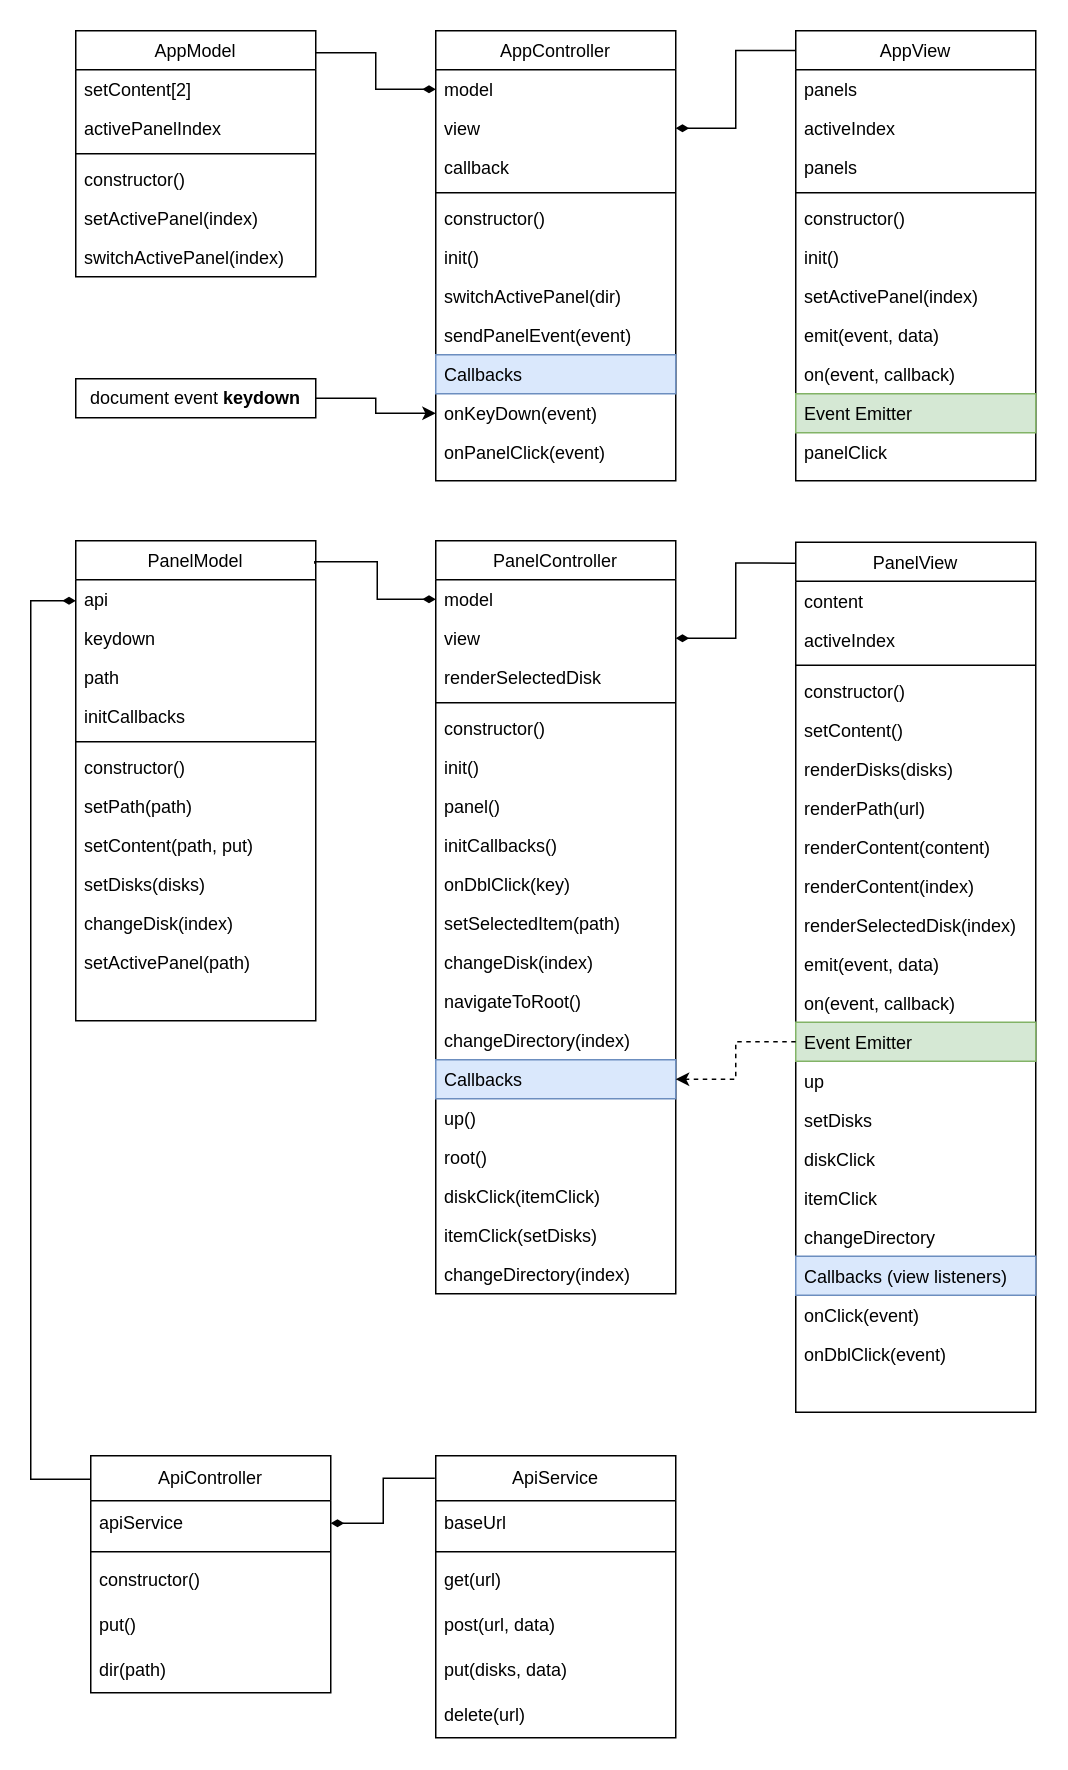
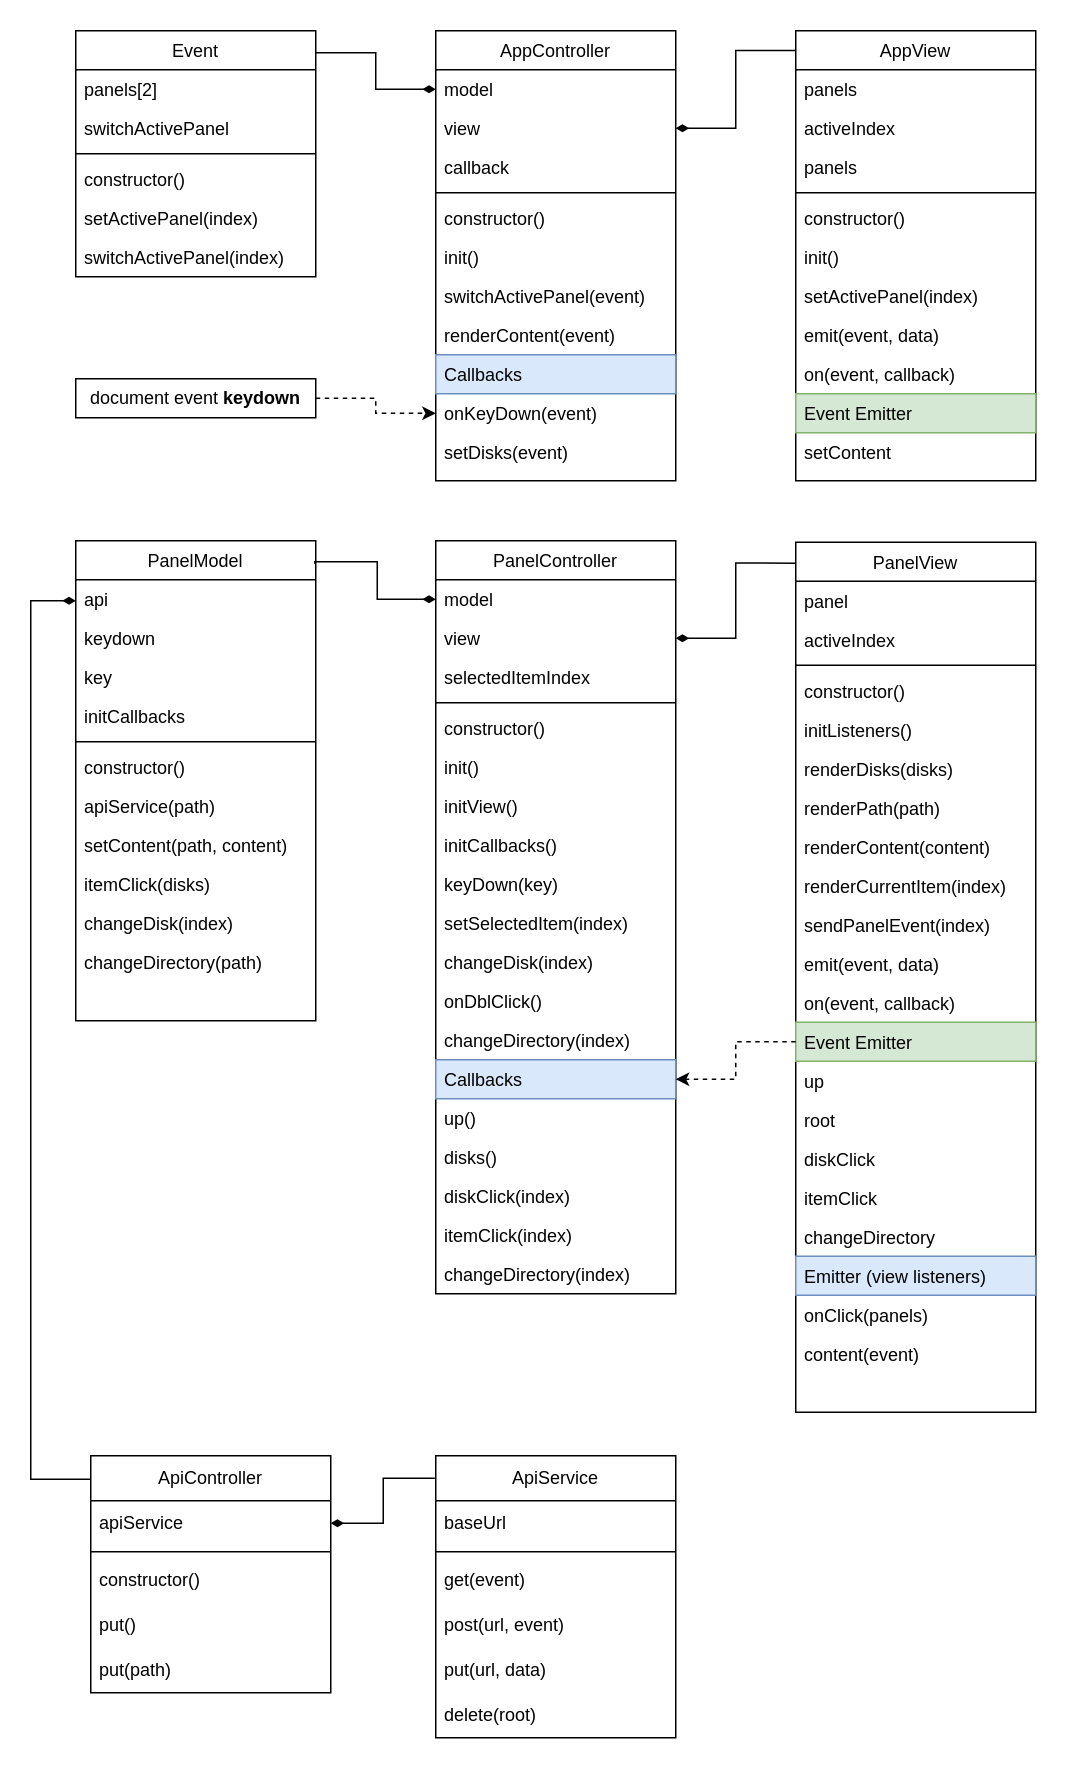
(195, 51) -> (195, 51)
(150, 90) -> (127, 90)
(160, 129) -> (163, 129)
(546, 297) -> (558, 297)
(548, 336) -> (545, 336)
(376, 401) -> (376, 401)
(533, 453) -> (517, 453)
(847, 453) -> (854, 453)
(839, 602) -> (827, 602)
(104, 678) -> (99, 678)
(530, 678) -> (527, 678)
(864, 731) -> (873, 731)
(150, 807) -> (160, 807)
(477, 807) -> (487, 807)
(877, 809) -> (885, 809)
(185, 846) -> (205, 846)
(155, 885) -> (155, 885)
(513, 885) -> (504, 885)
(902, 887) -> (923, 887)
(548, 924) -> (550, 924)
(923, 926) -> (905, 926)
(180, 963) -> (188, 963)
(522, 1002) -> (497, 1002)
(842, 1121) -> (824, 1121)
(474, 1158) -> (477, 1158)
(531, 1197) -> (515, 1197)
(530, 1236) -> (515, 1236)
(919, 1277) -> (911, 1277)
(870, 1316) -> (873, 1316)
(883, 1355) -> (875, 1355)
(483, 1580) -> (495, 1580)
(513, 1625) -> (518, 1625)
(143, 1670) -> (145, 1670)
(518, 1670) -> (508, 1670)
(496, 1715) -> (503, 1715)
